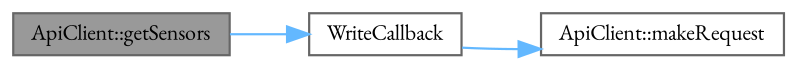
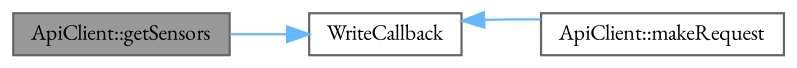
(490, 49) -> (513, 19)
